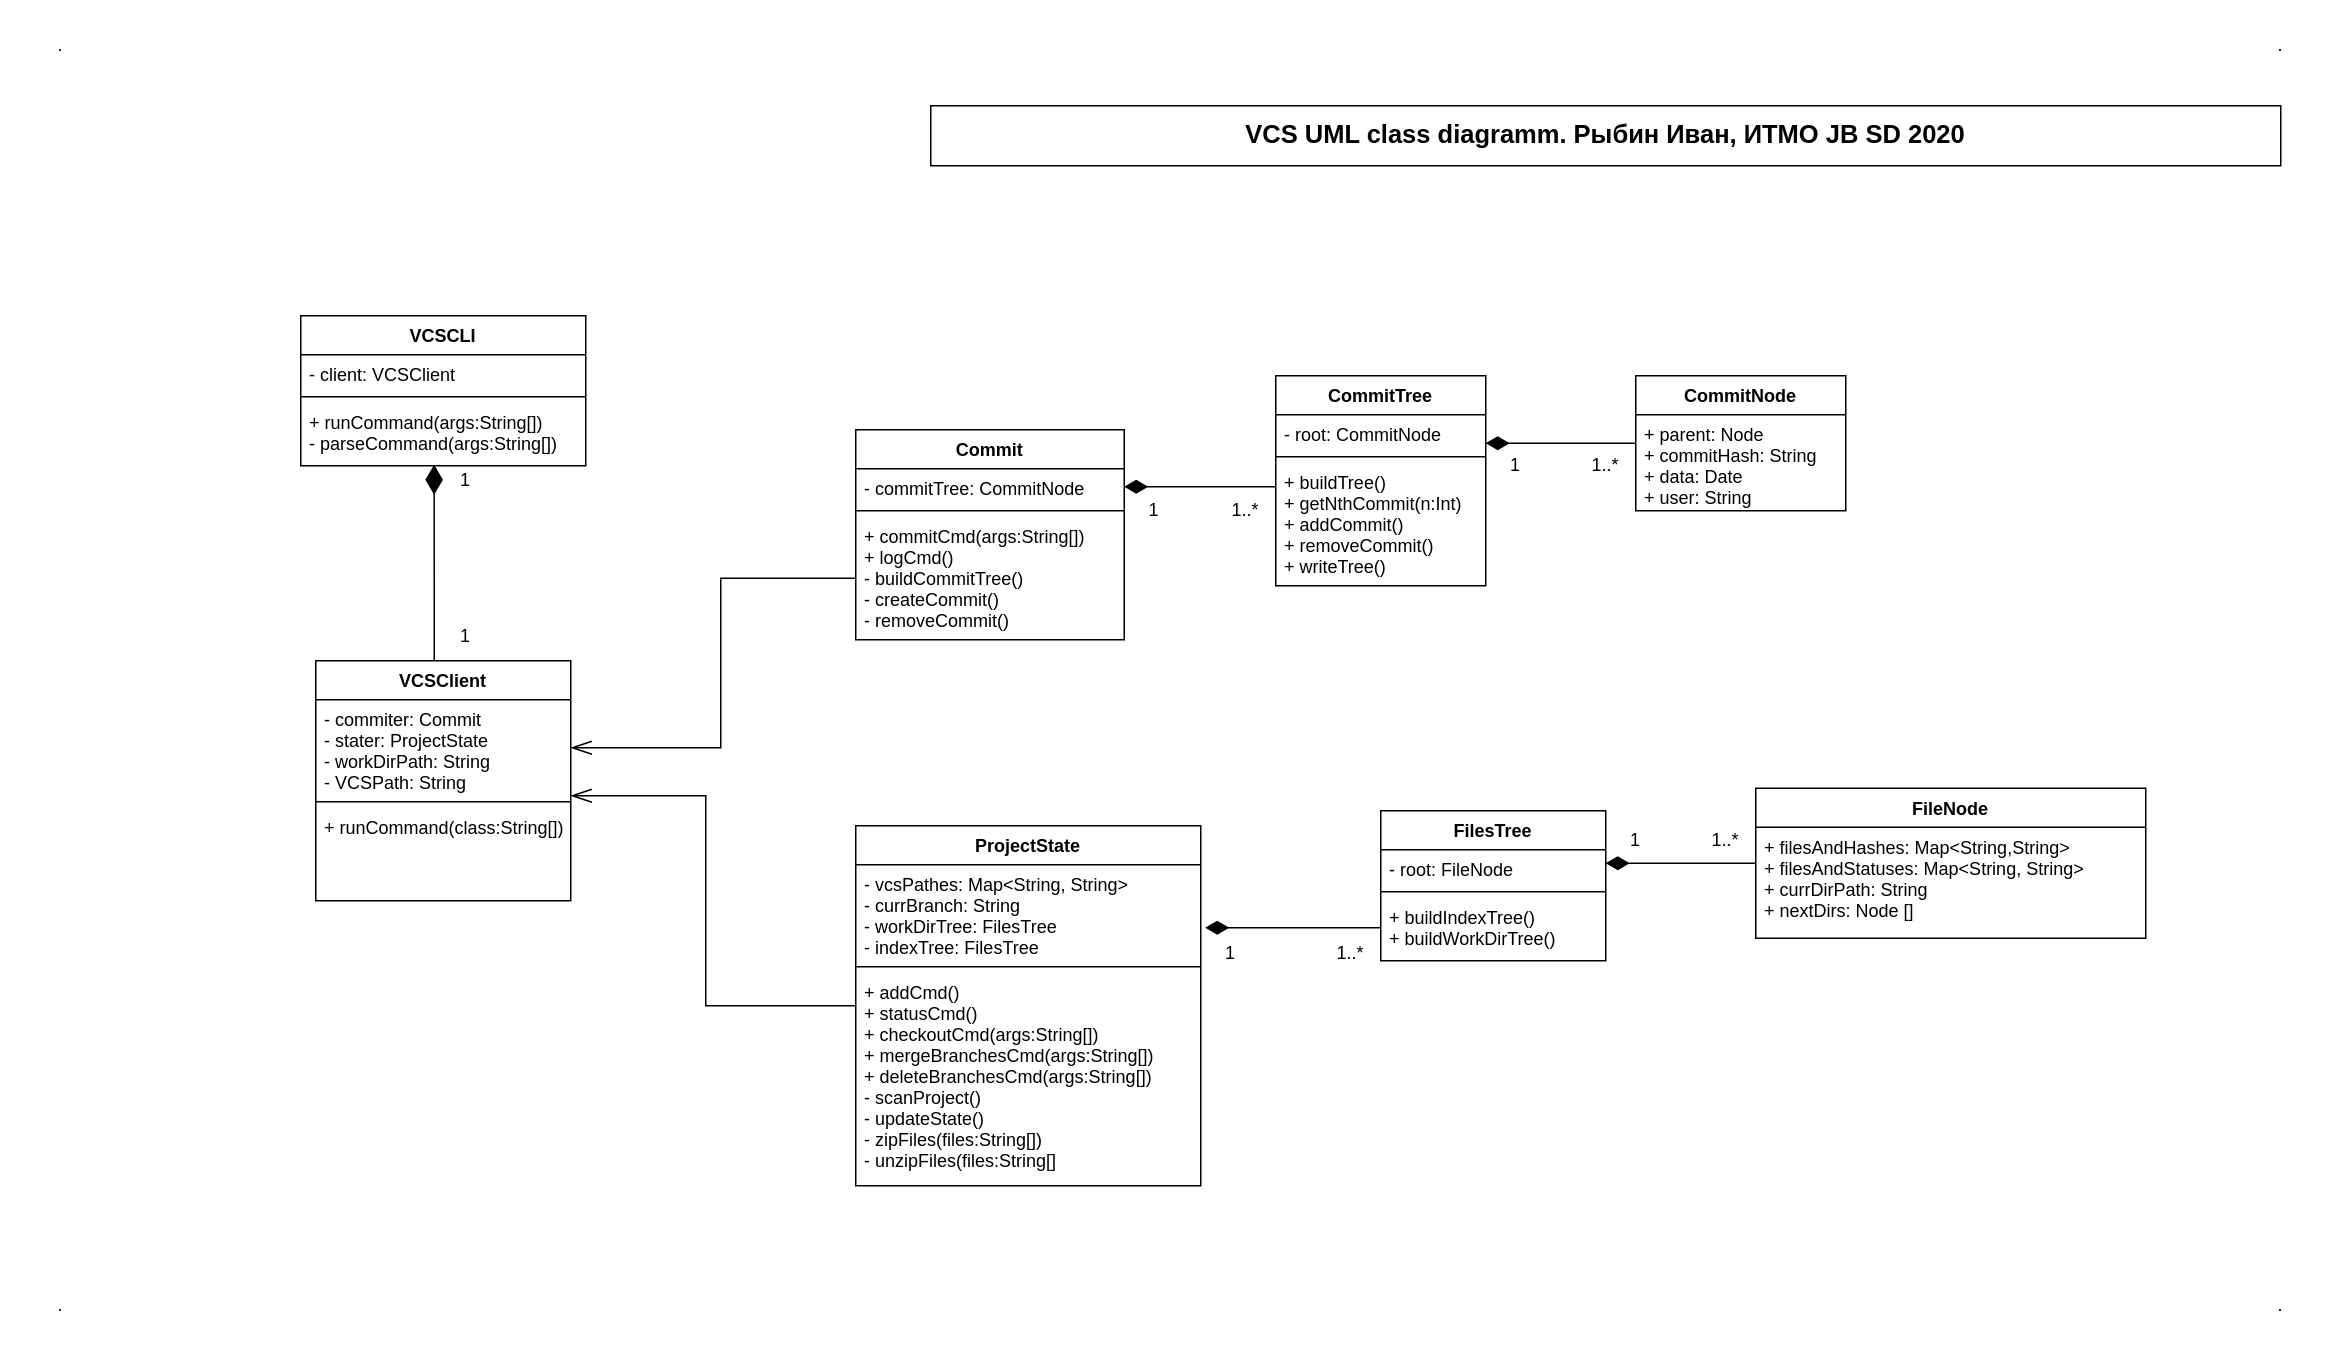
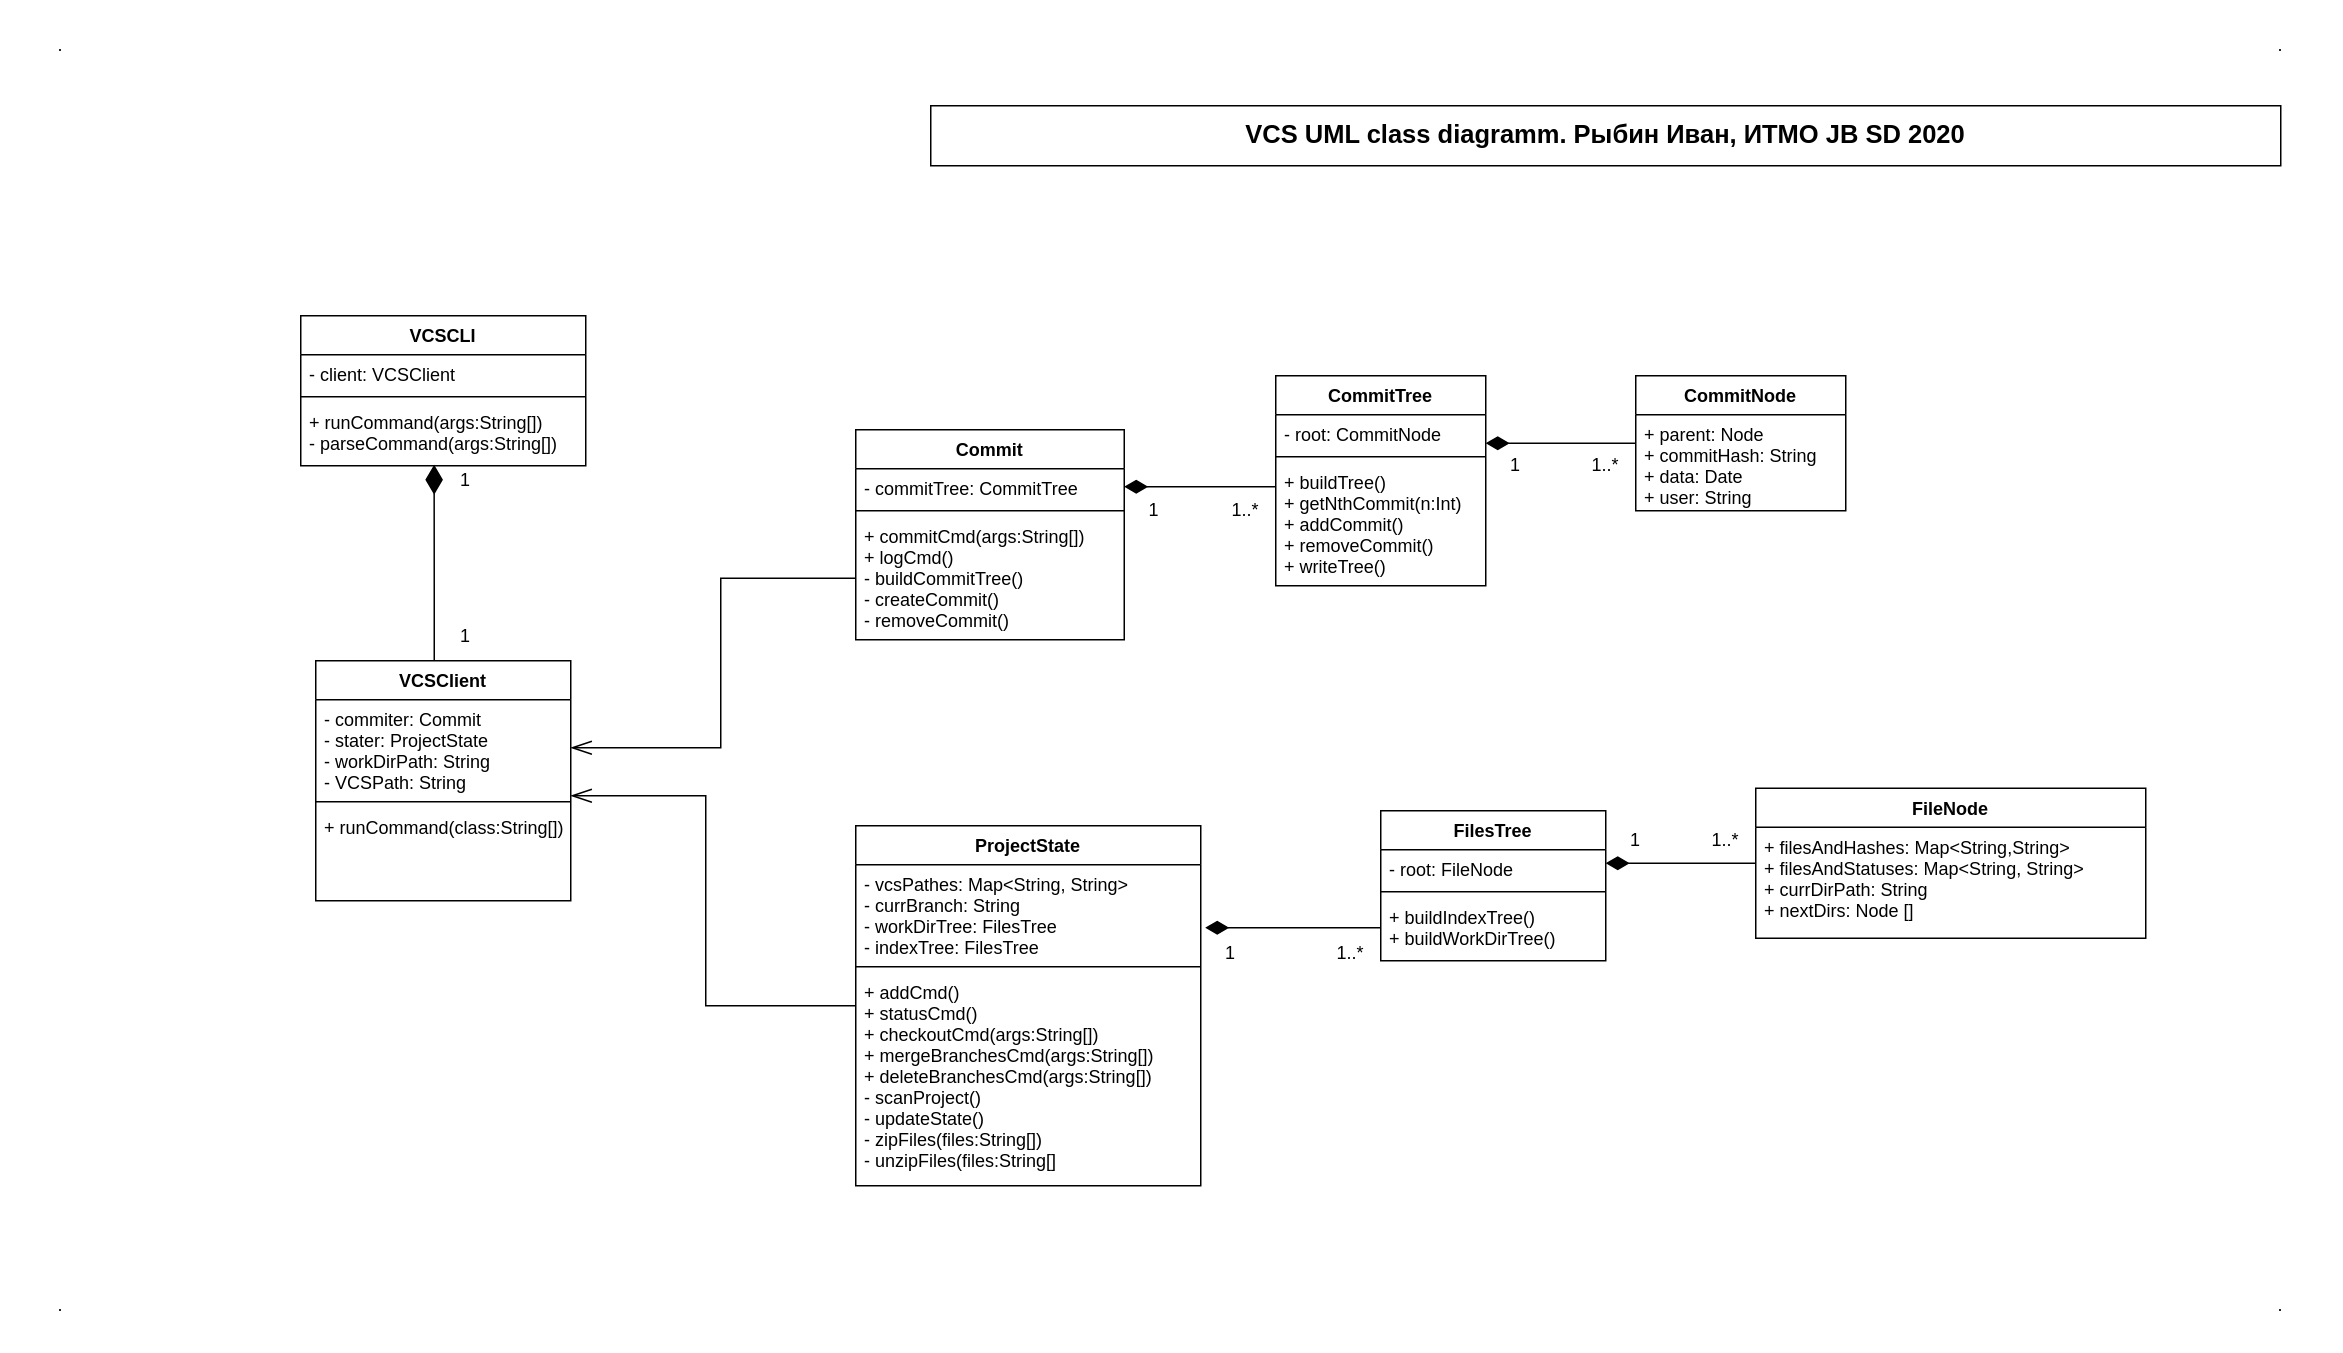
(973, 489) -> (973, 489)
